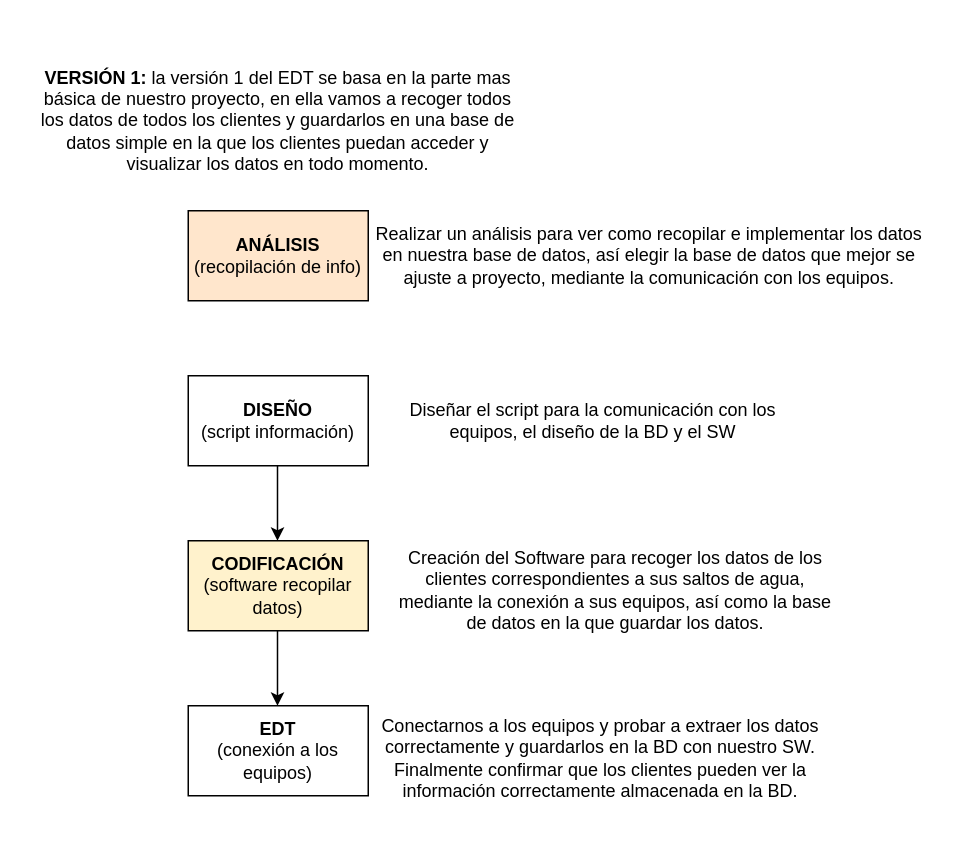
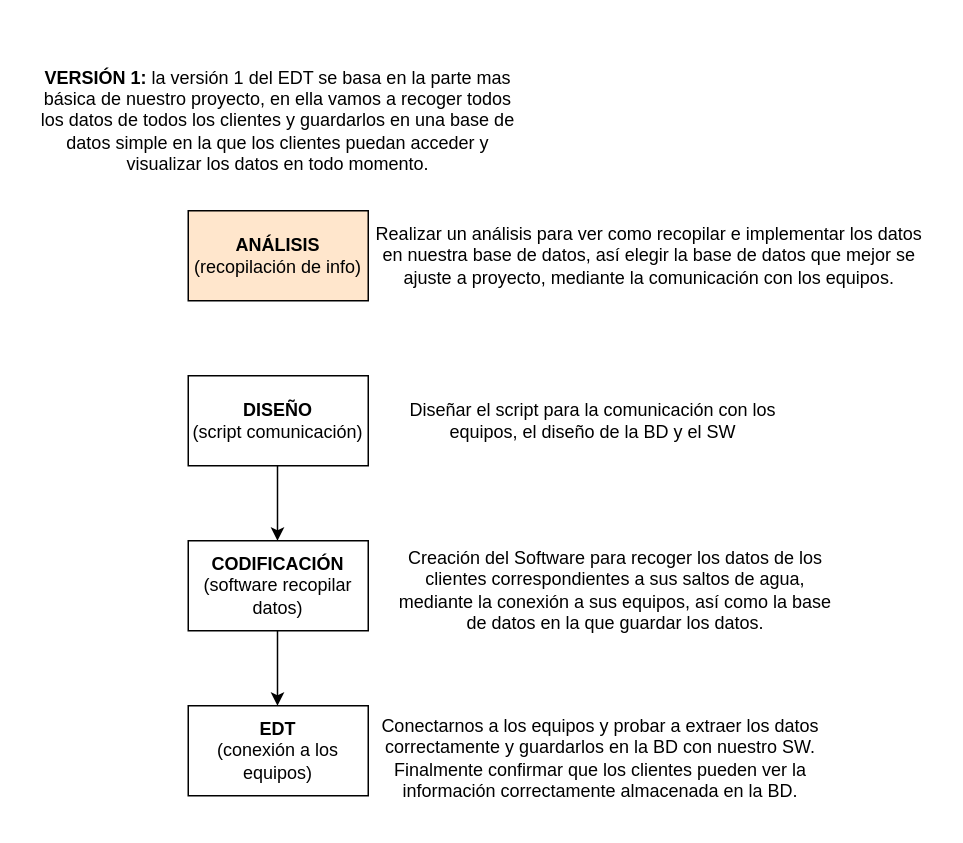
(278, 421) -> (278, 421)
(278, 586) -> (278, 586)
